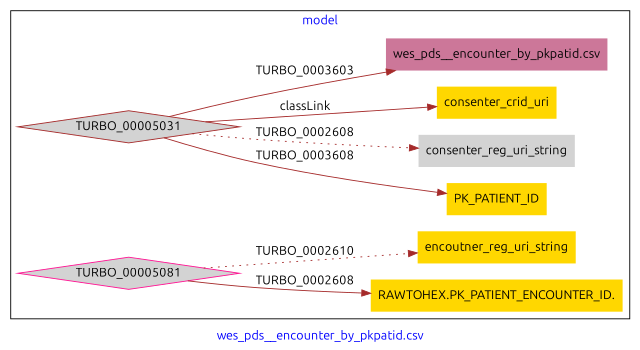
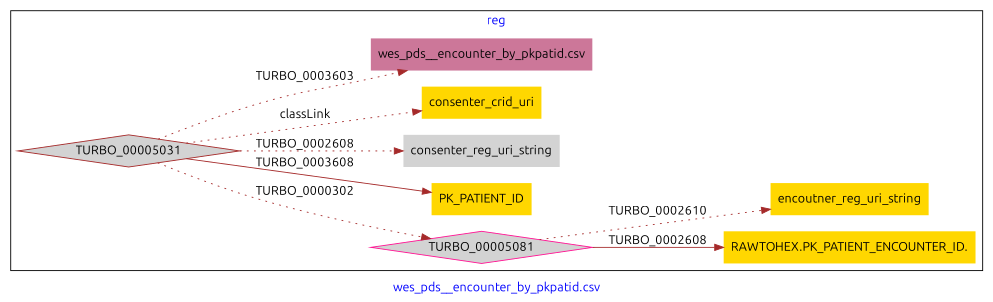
(320, 21) -> (497, 21)
(277, 92) -> (276, 99)
(316, 115) -> (299, 128)
none -> (288, 207)
